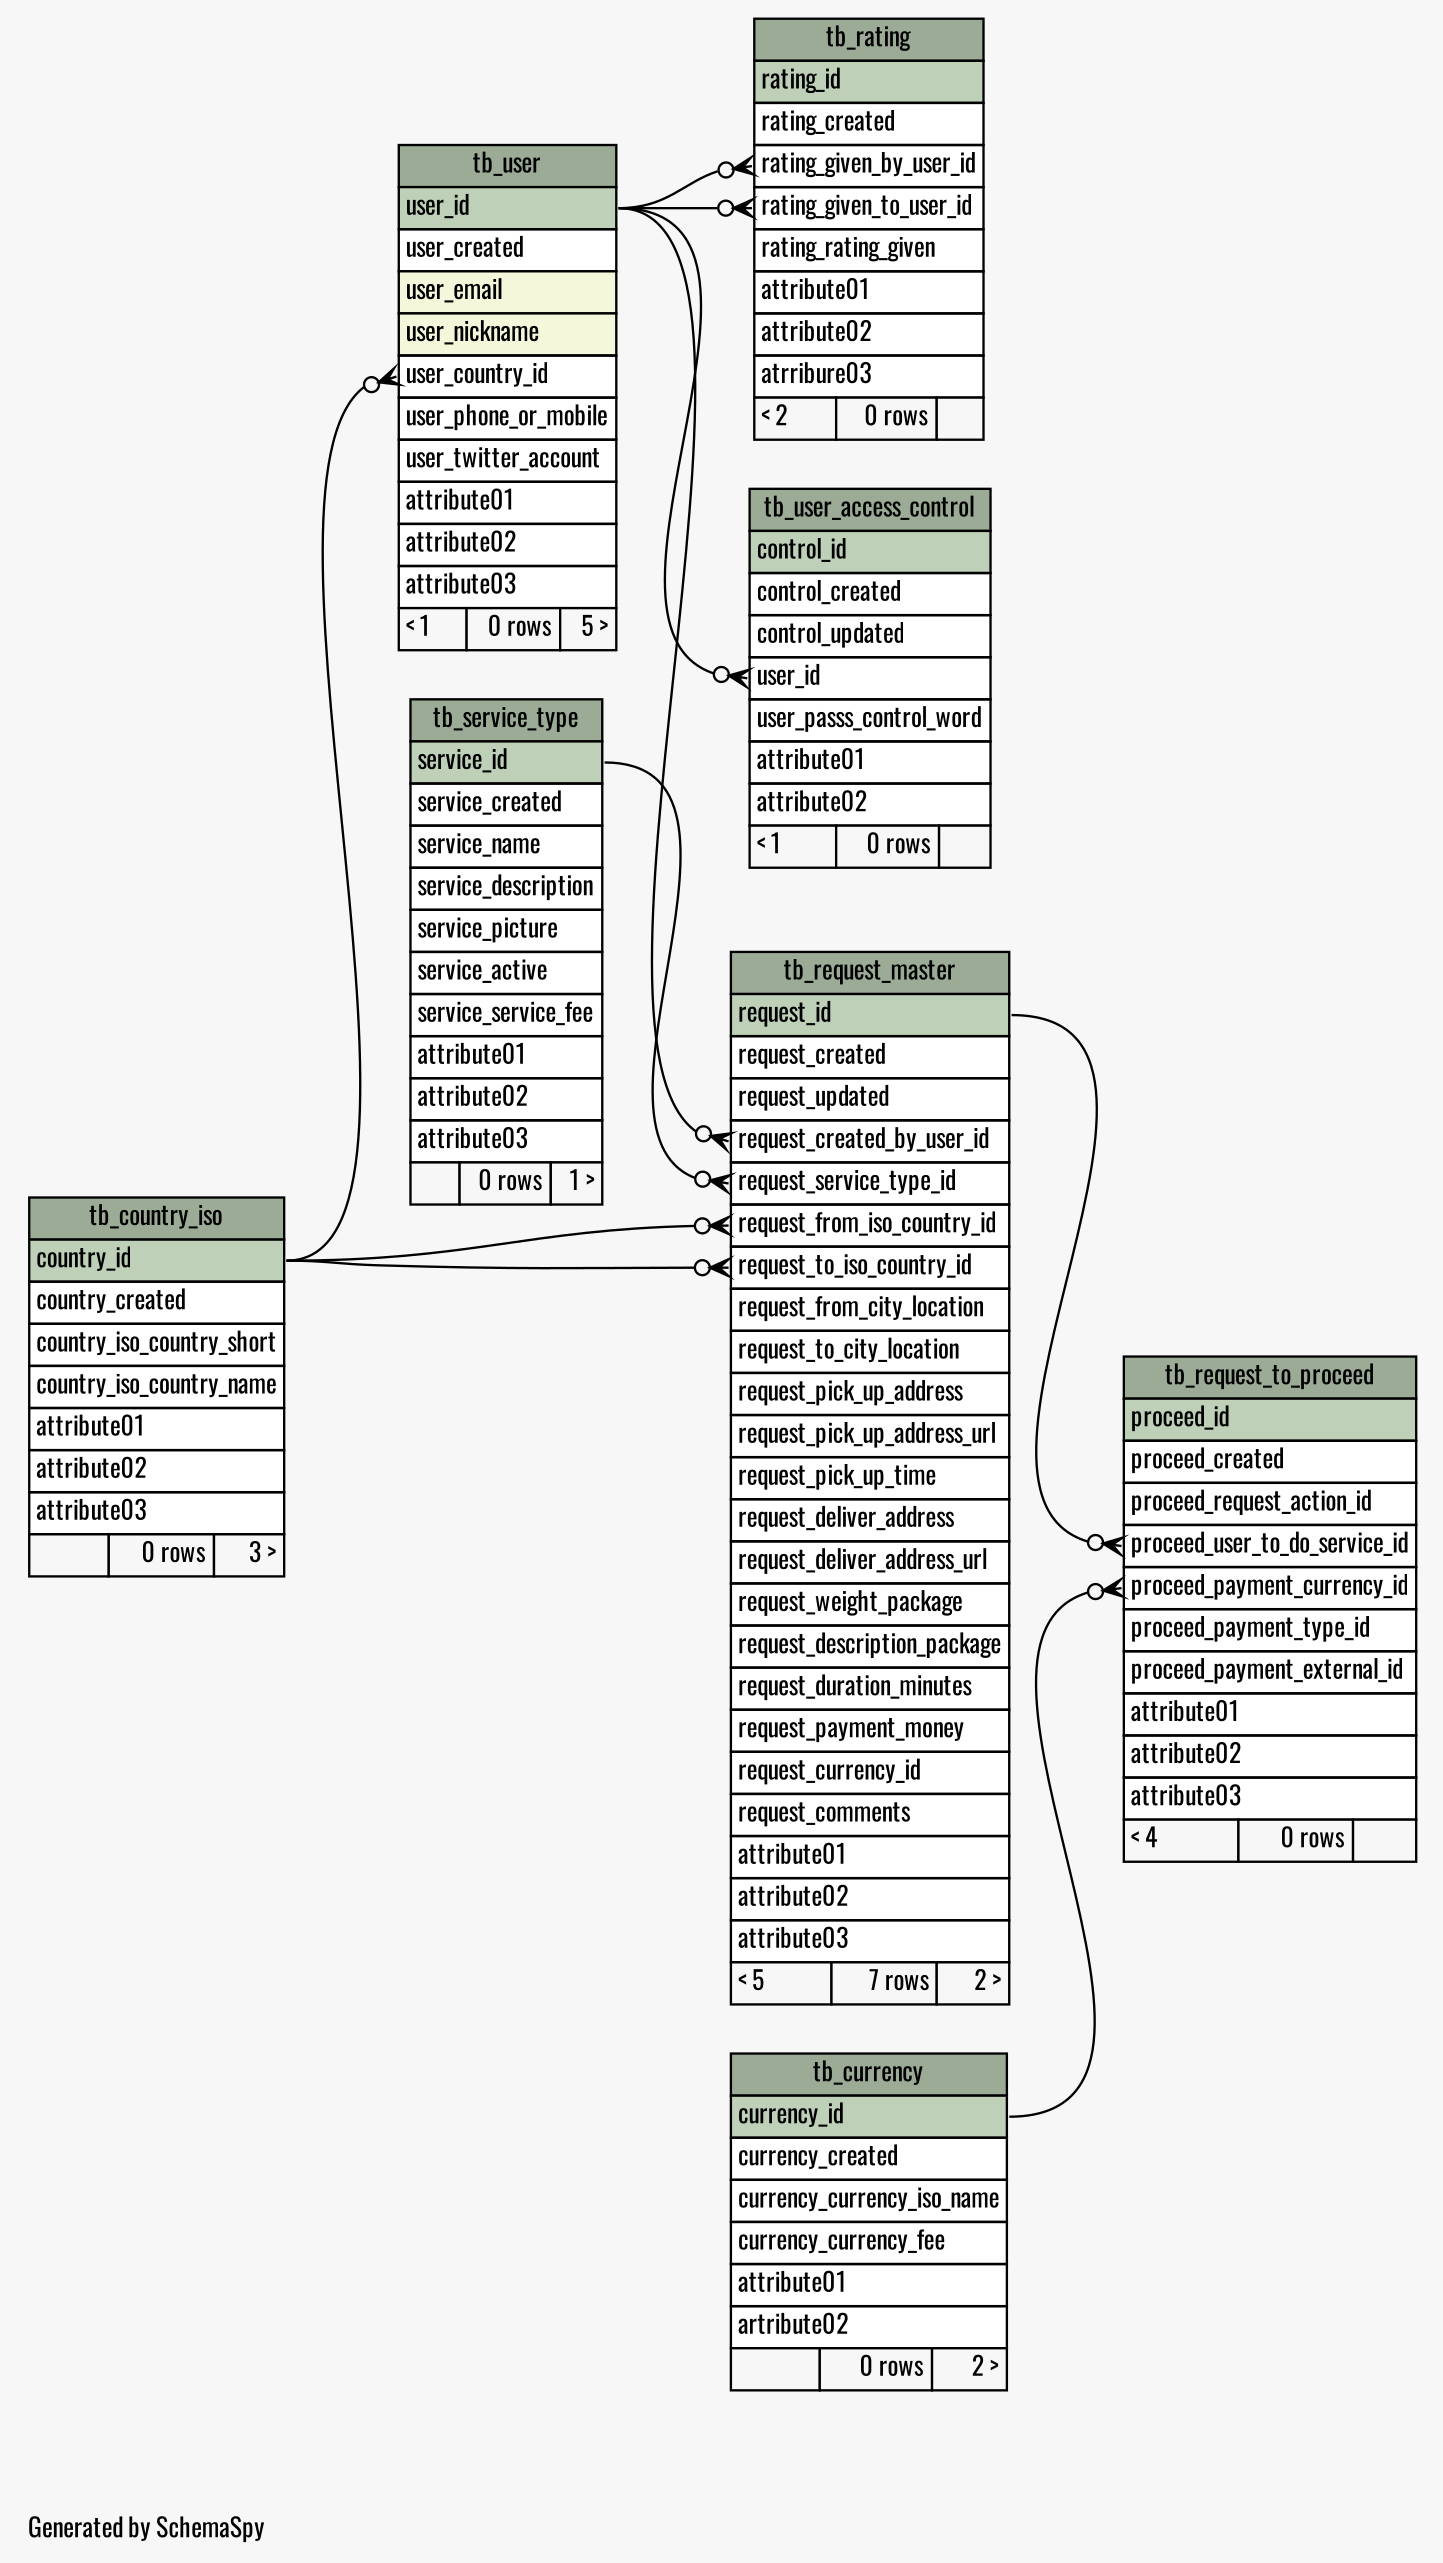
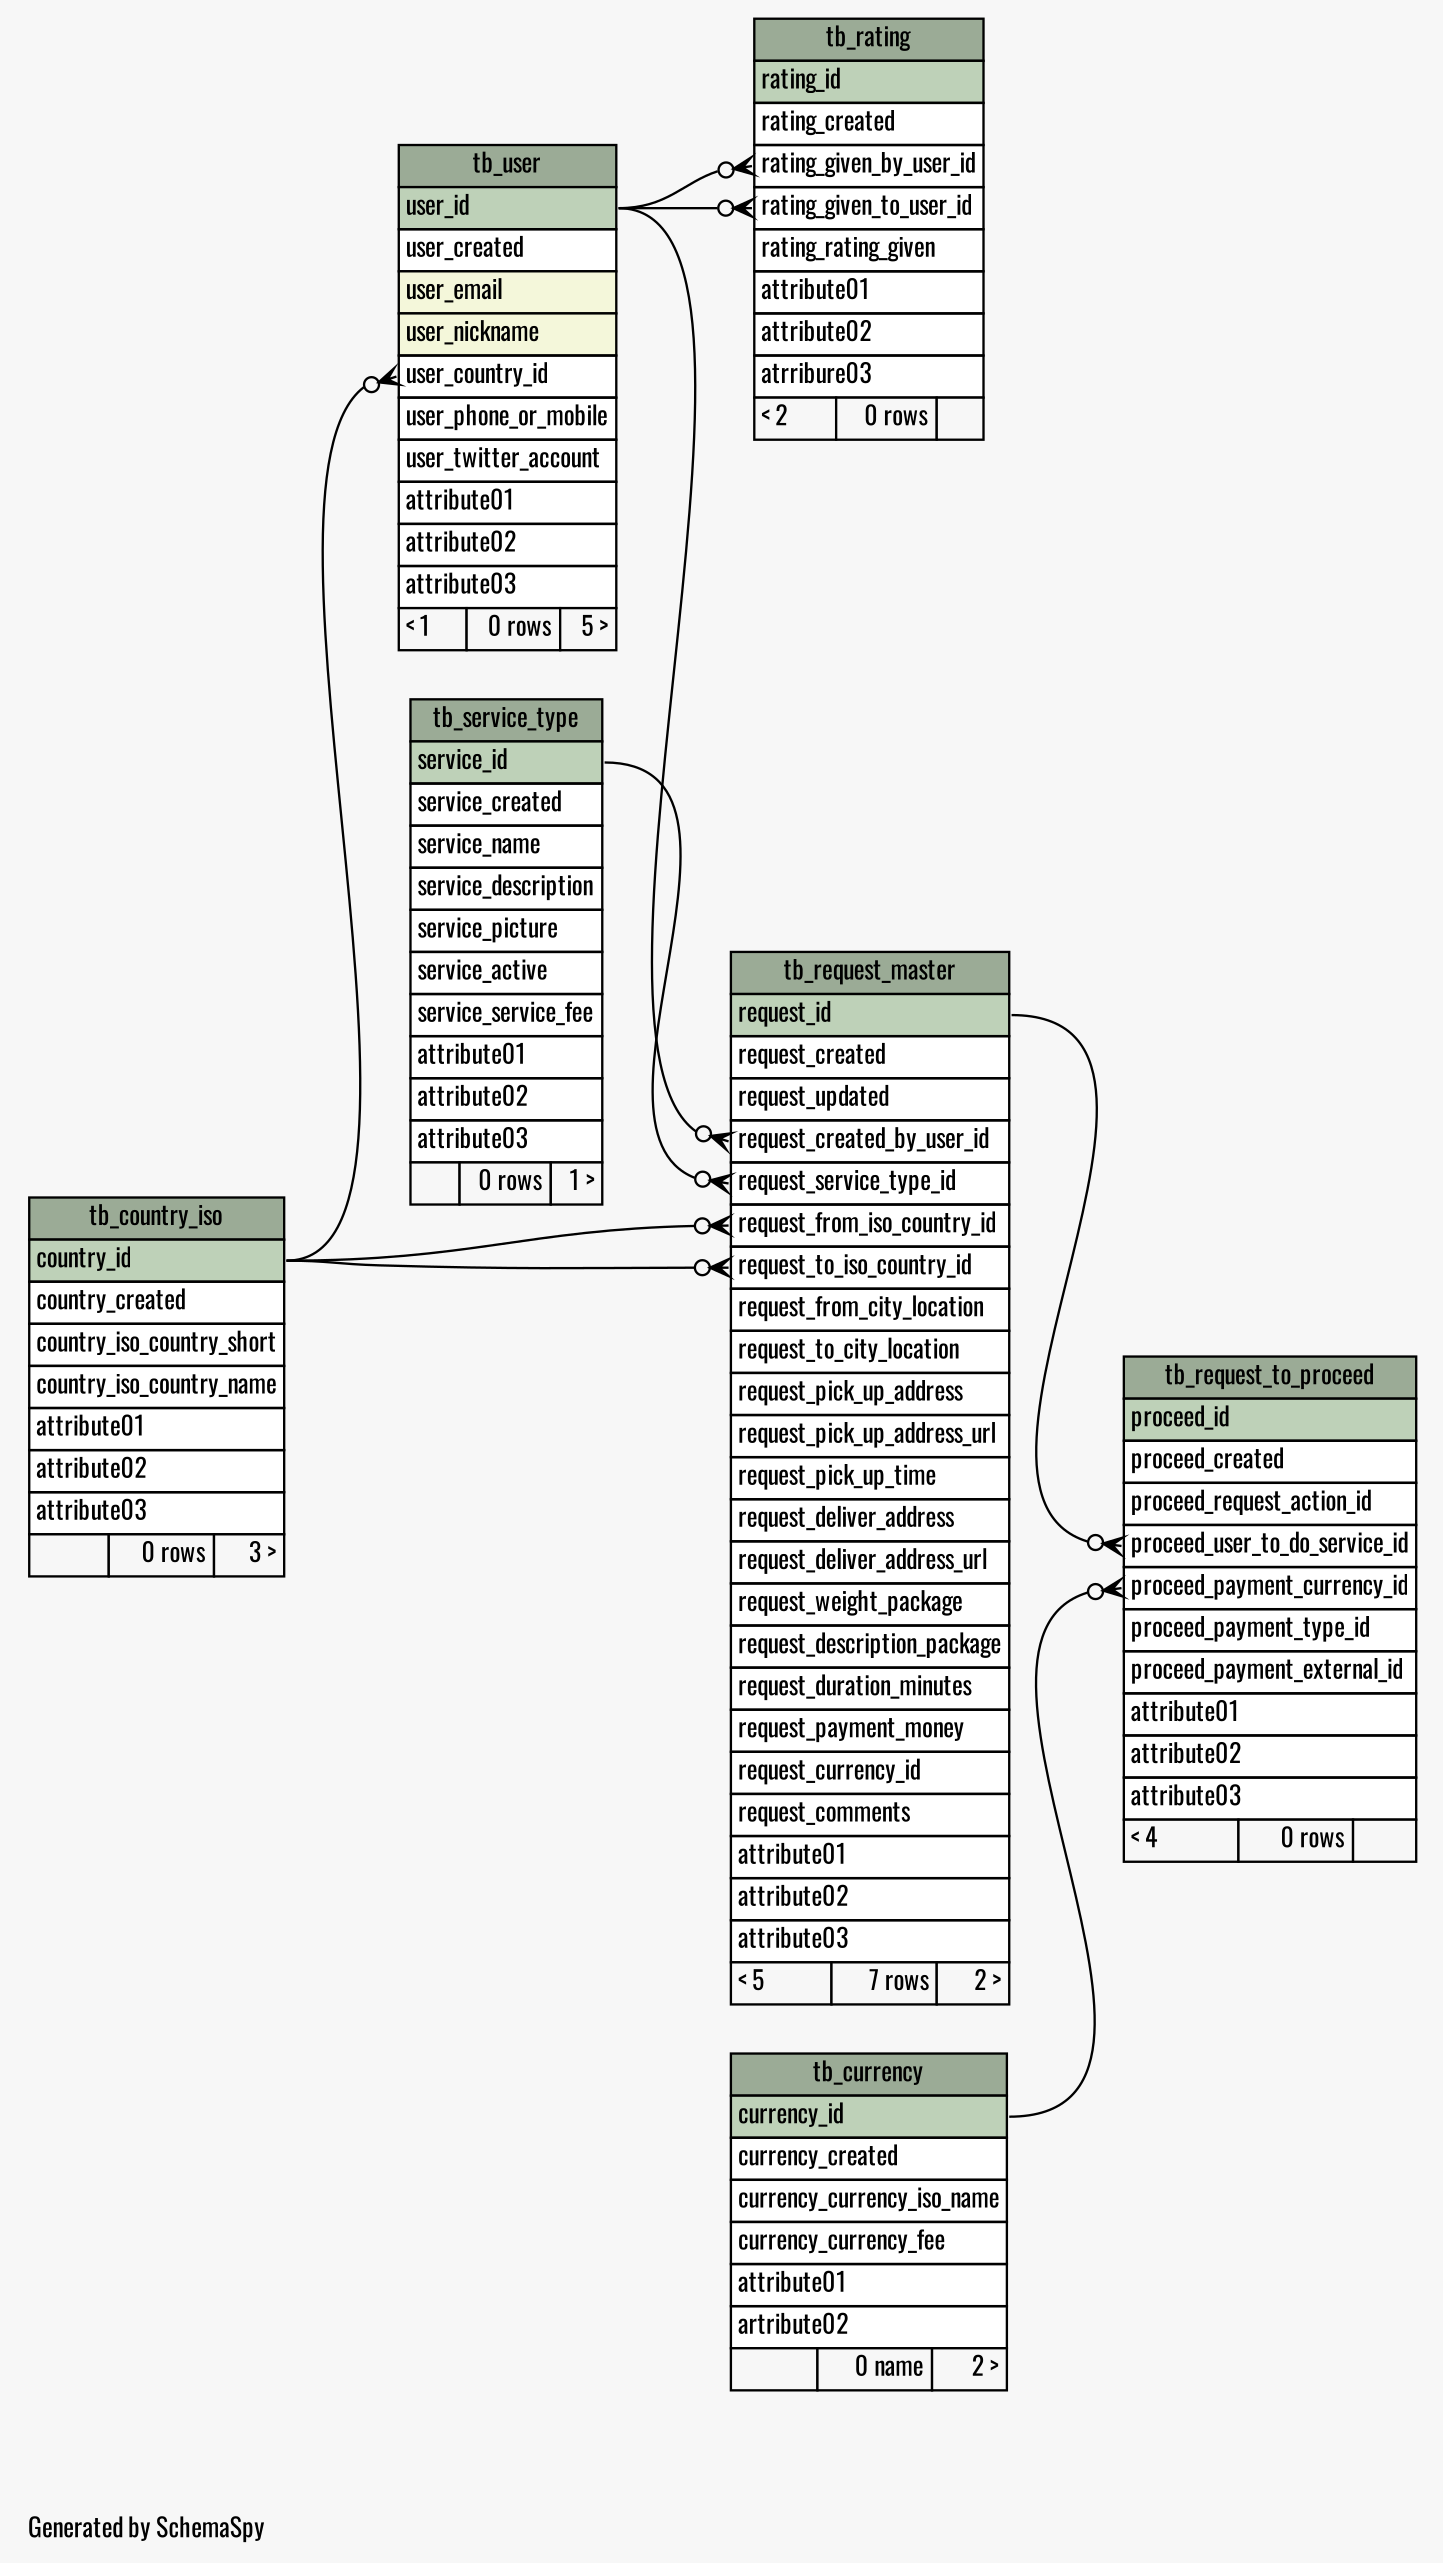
(869, 678) -> none
(892, 2368) -> (890, 2368)
